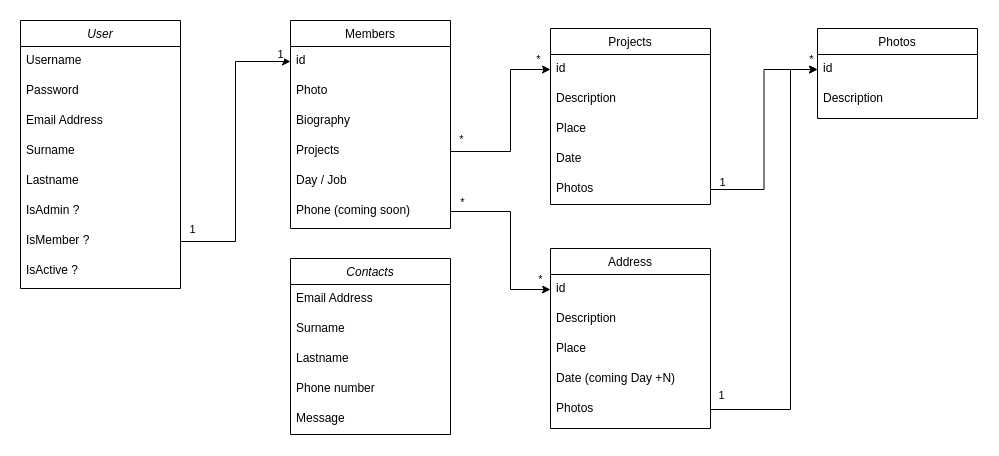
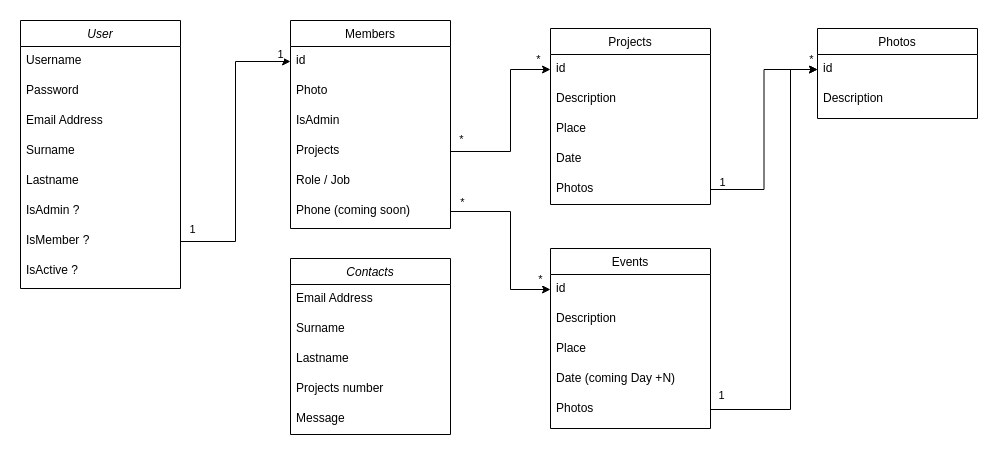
(325, 120) -> (318, 120)
(323, 180) -> (325, 180)
(630, 262) -> (630, 262)
(335, 388) -> (345, 388)
